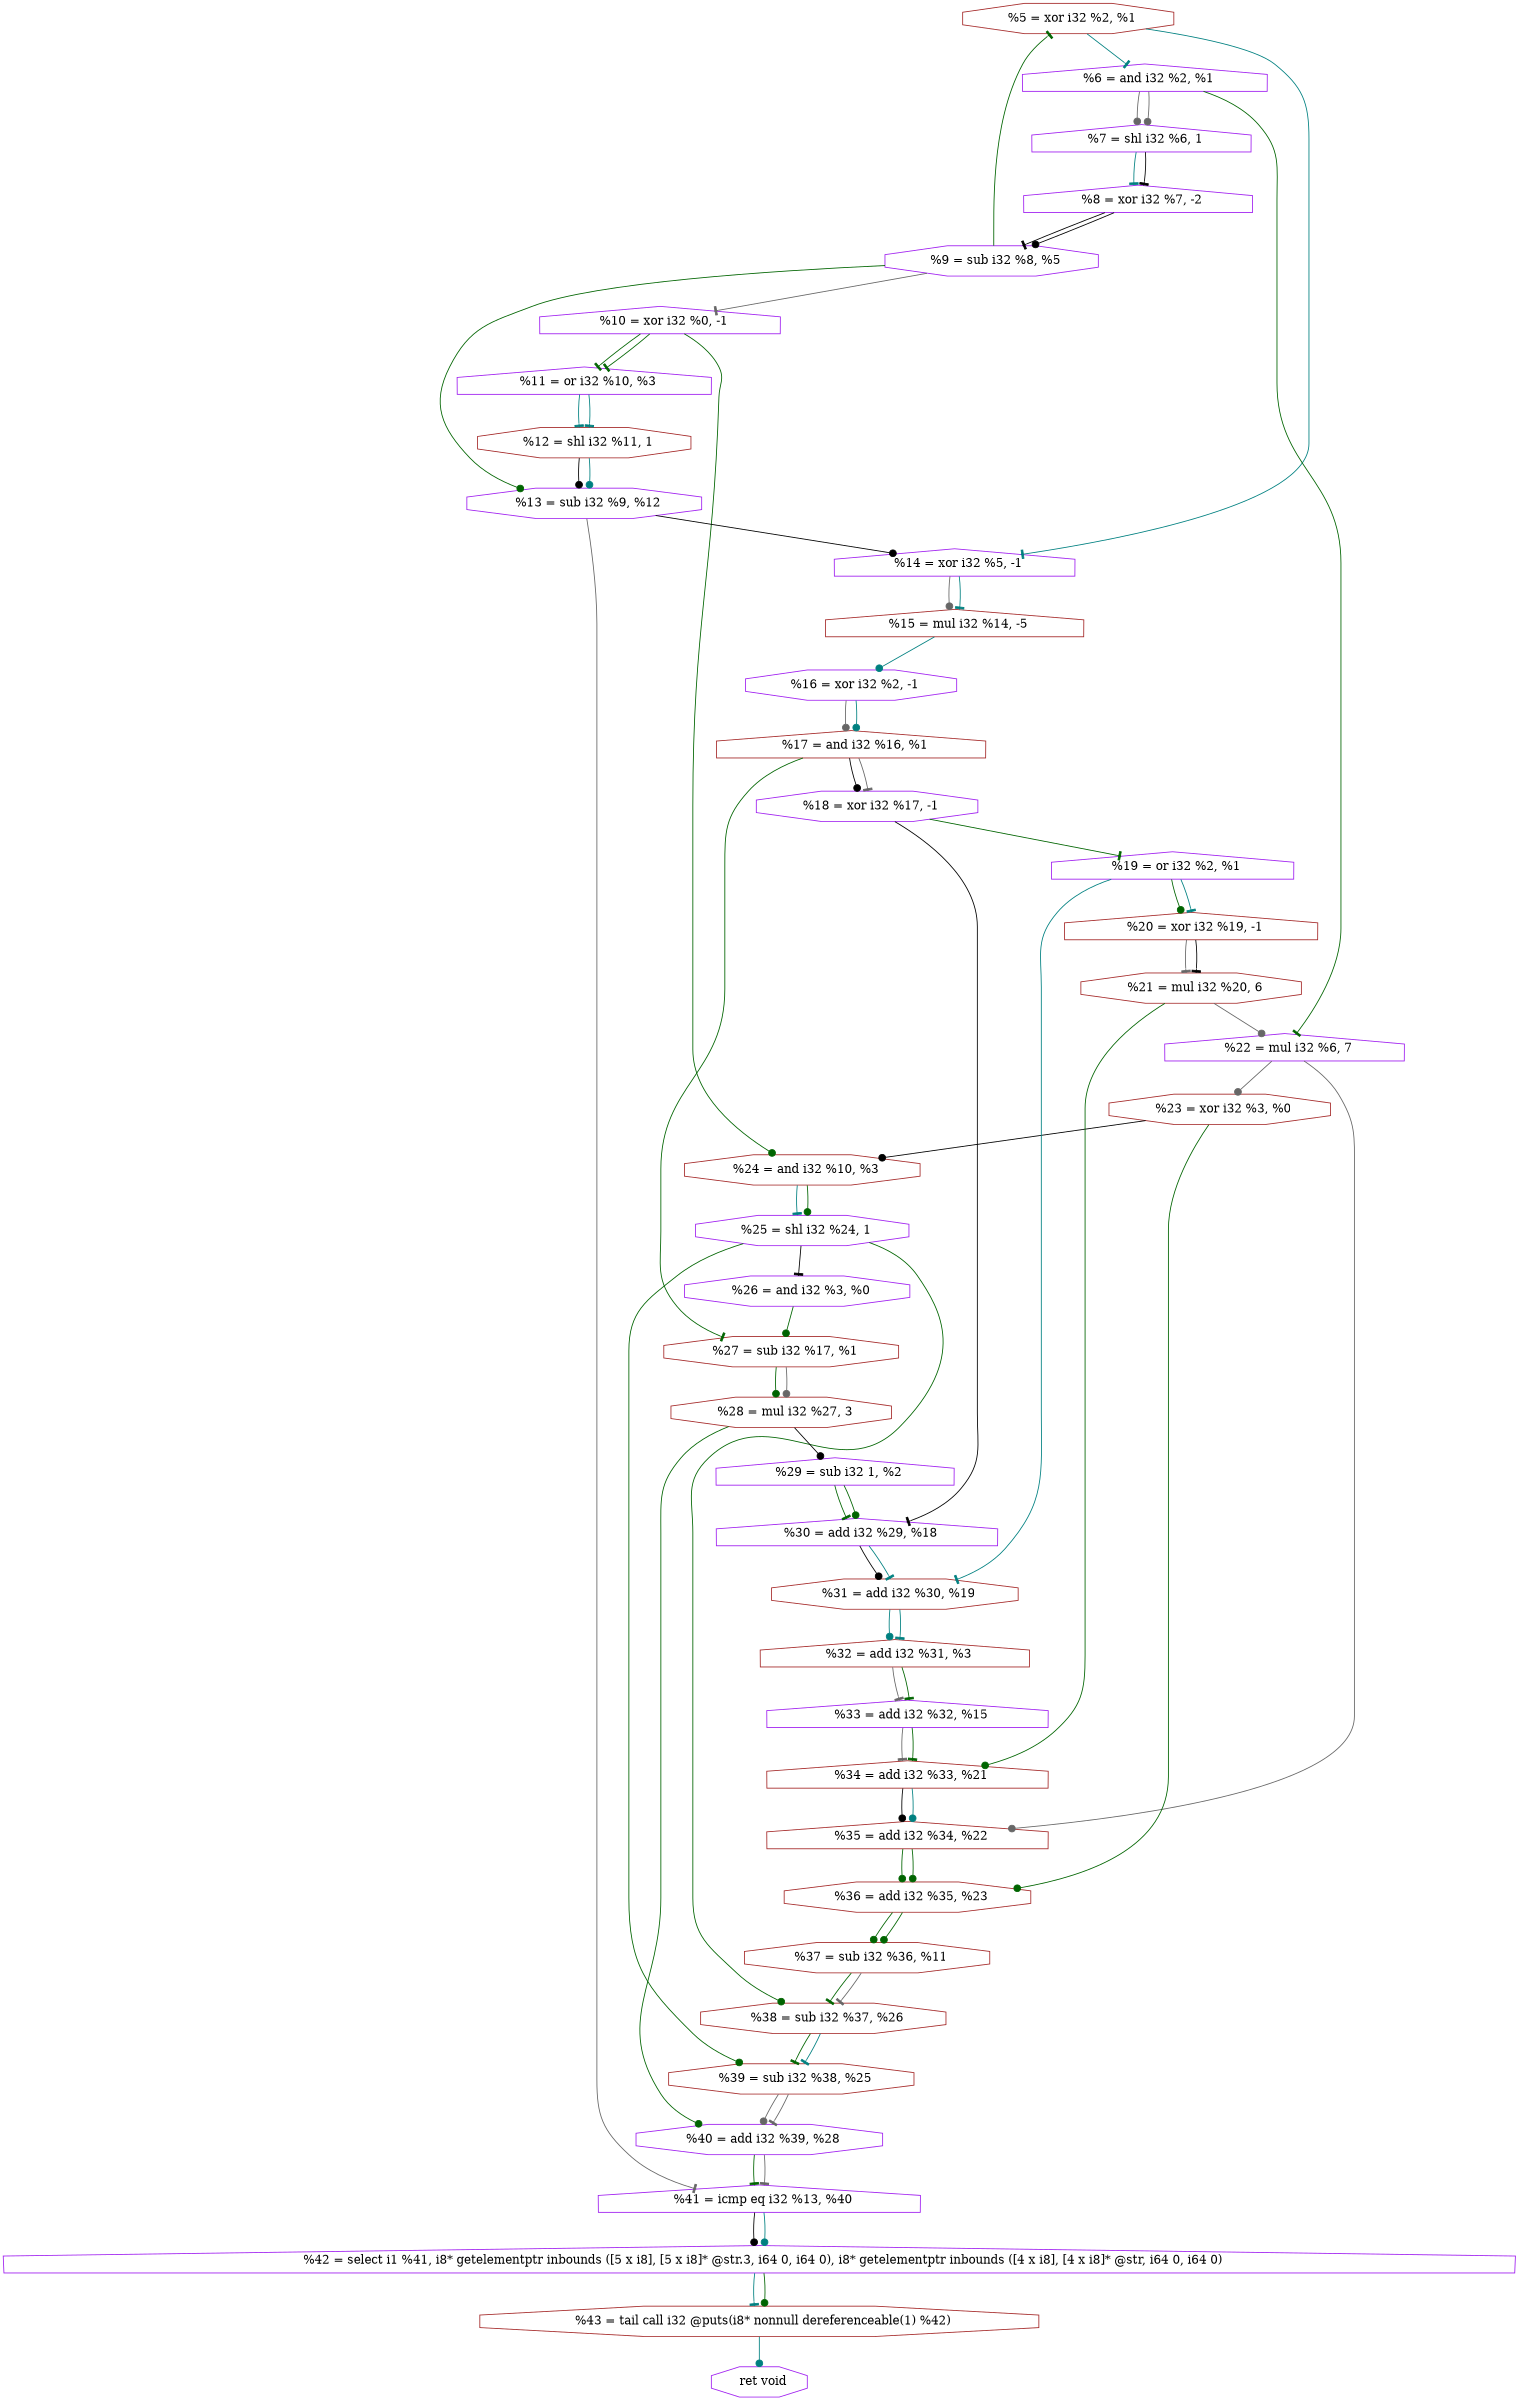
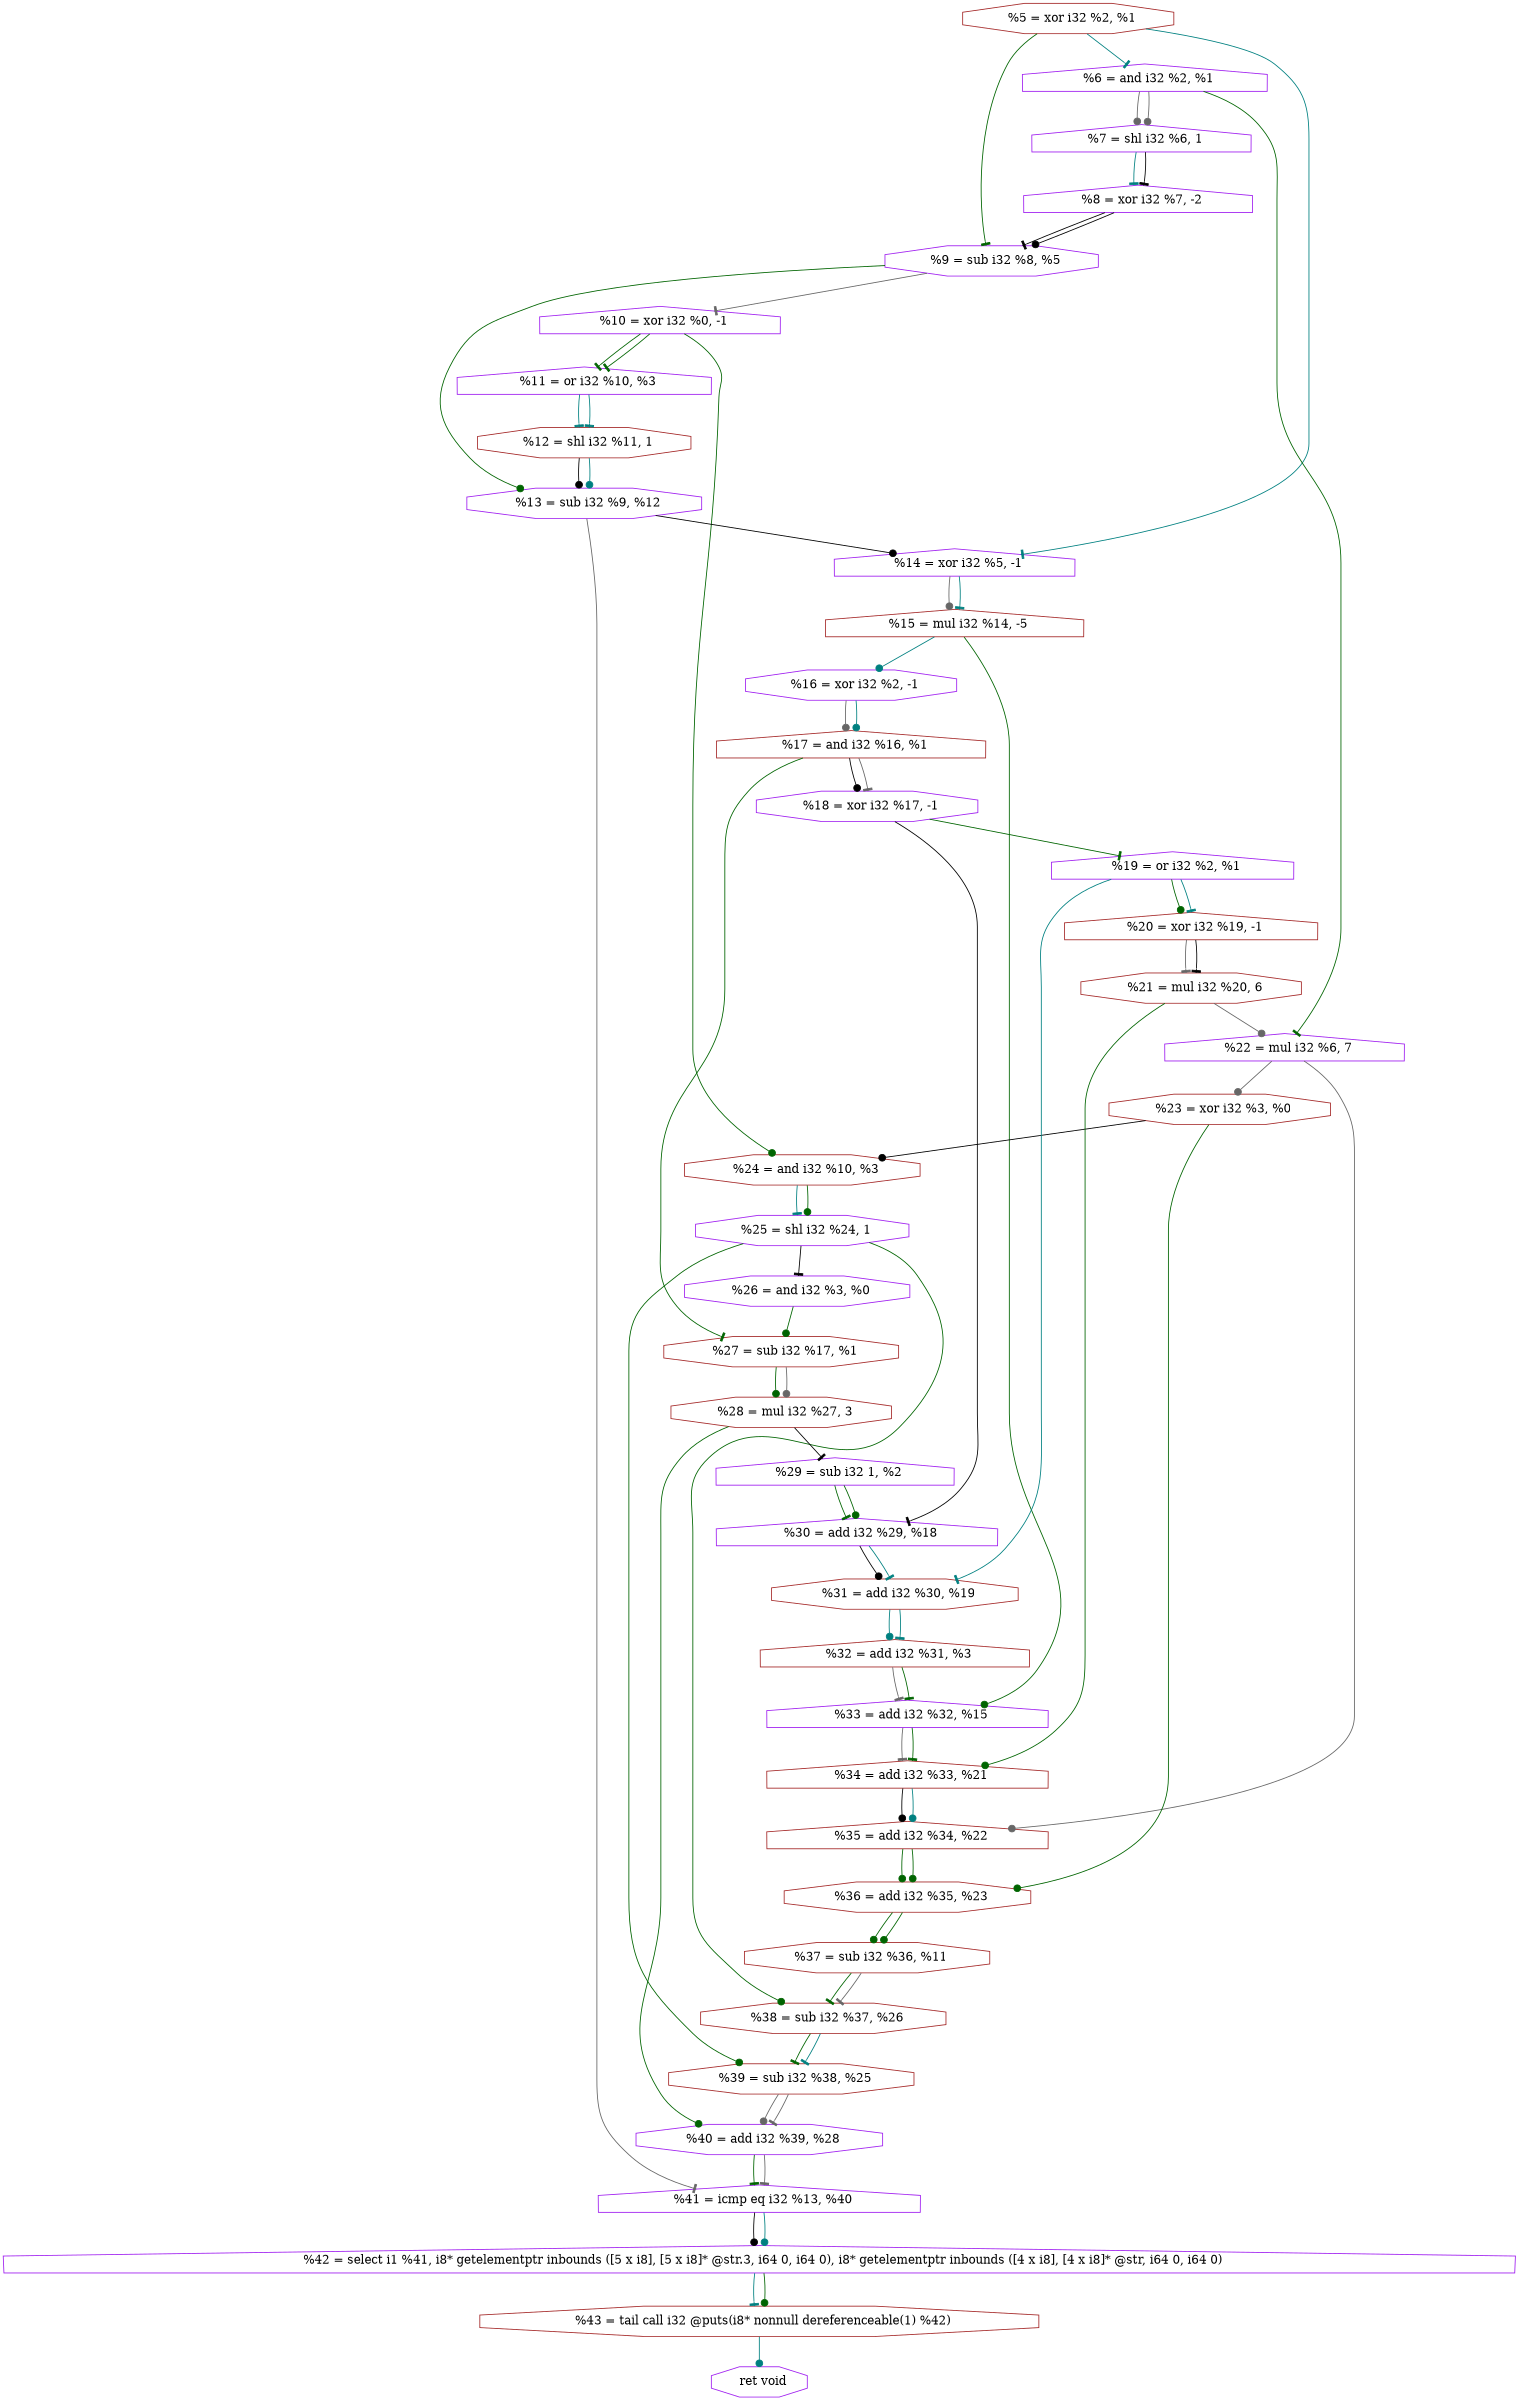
(1000, 135) -> (986, 130)
none -> (1009, 1185)
(803, 1437) -> (803, 1437)
